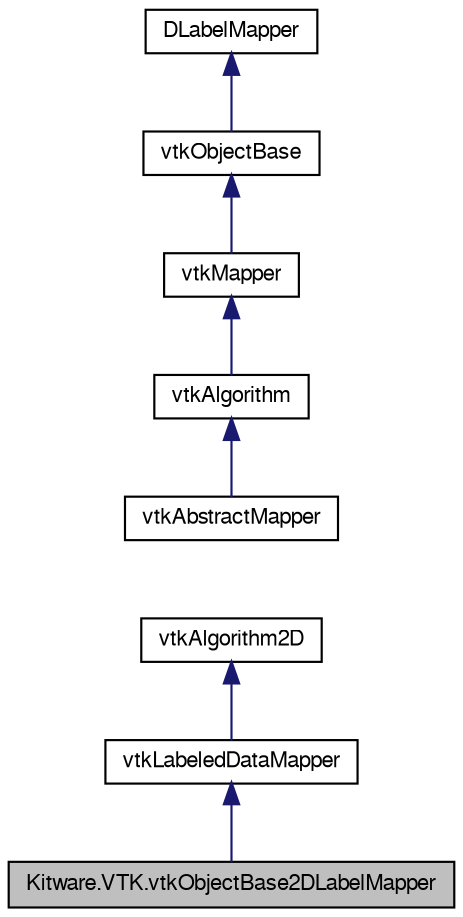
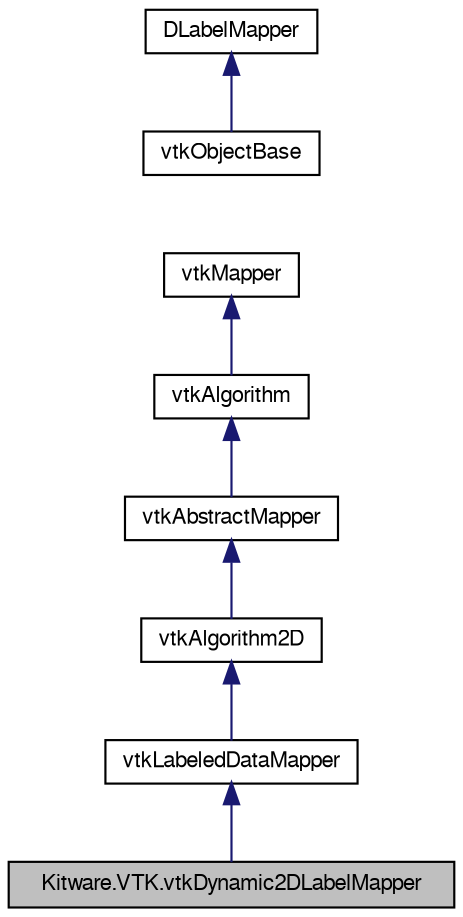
(231, 225) -> none
none -> (231, 591)
(231, 885) -> (231, 885)
